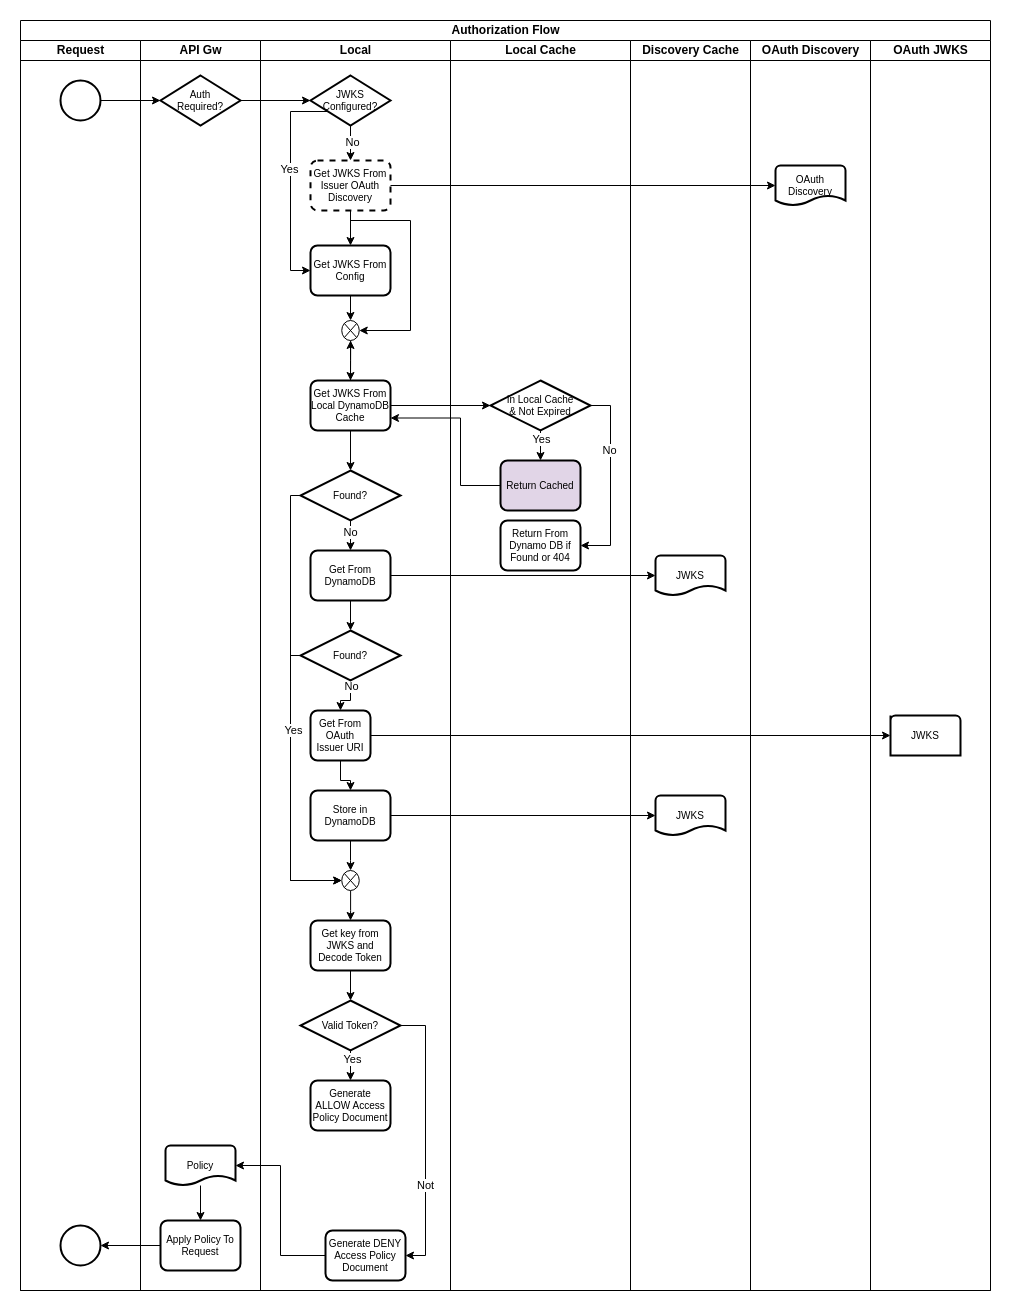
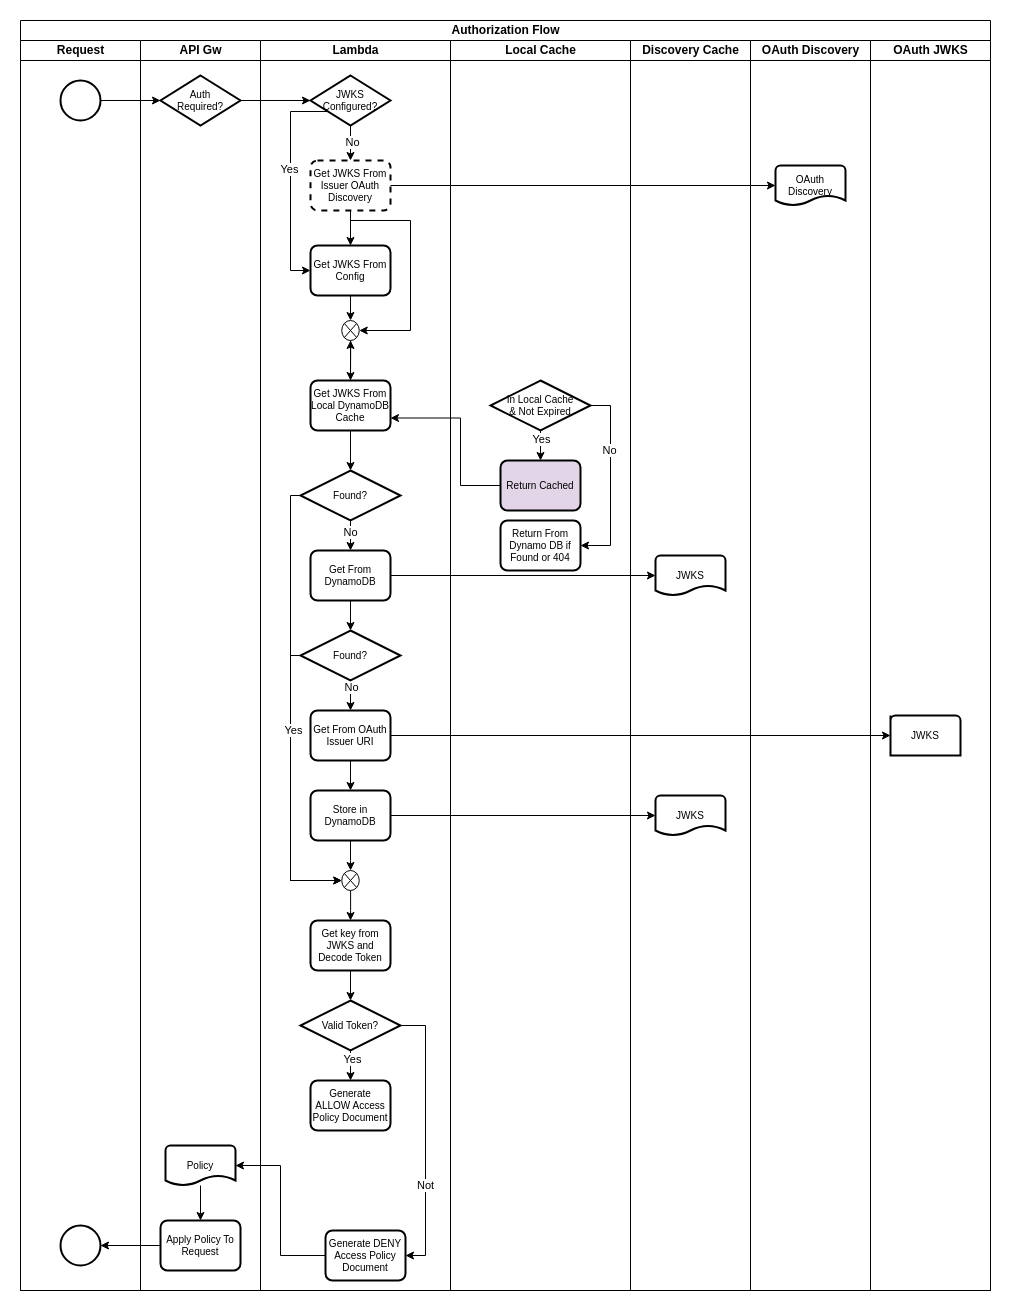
(356, 51) -> (356, 51)
(437, 406) -> none
(341, 736) -> (351, 736)
